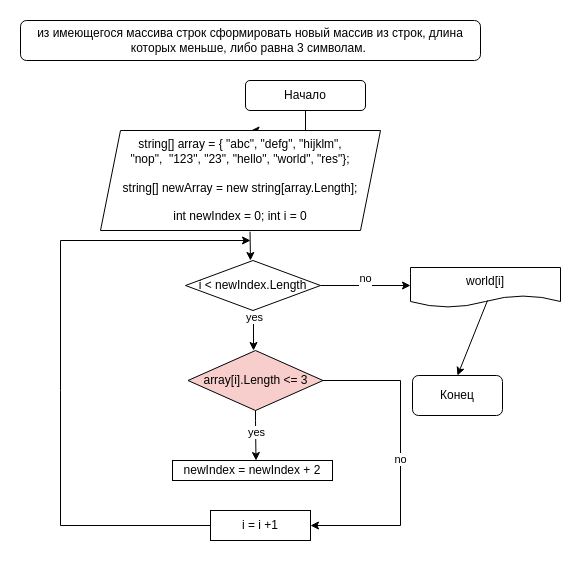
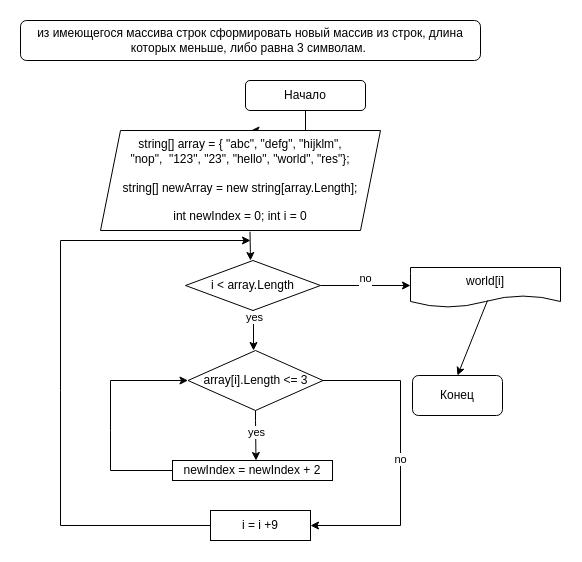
(253, 286) -> (253, 286)
(256, 381) -> (256, 381)
none -> (111, 422)
(261, 526) -> (261, 526)
